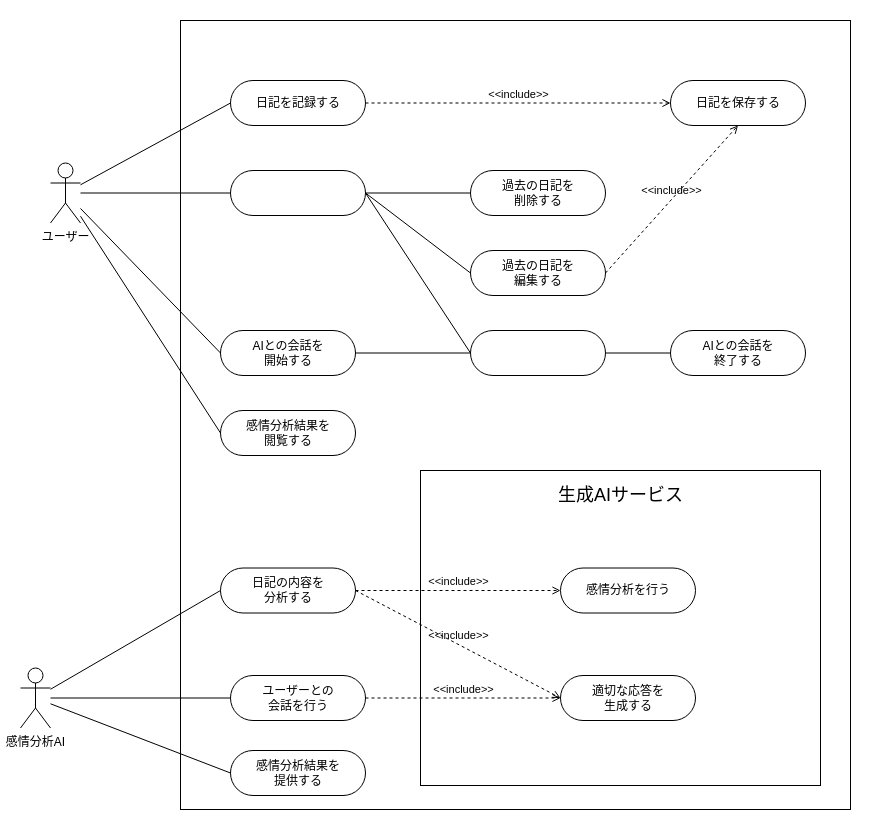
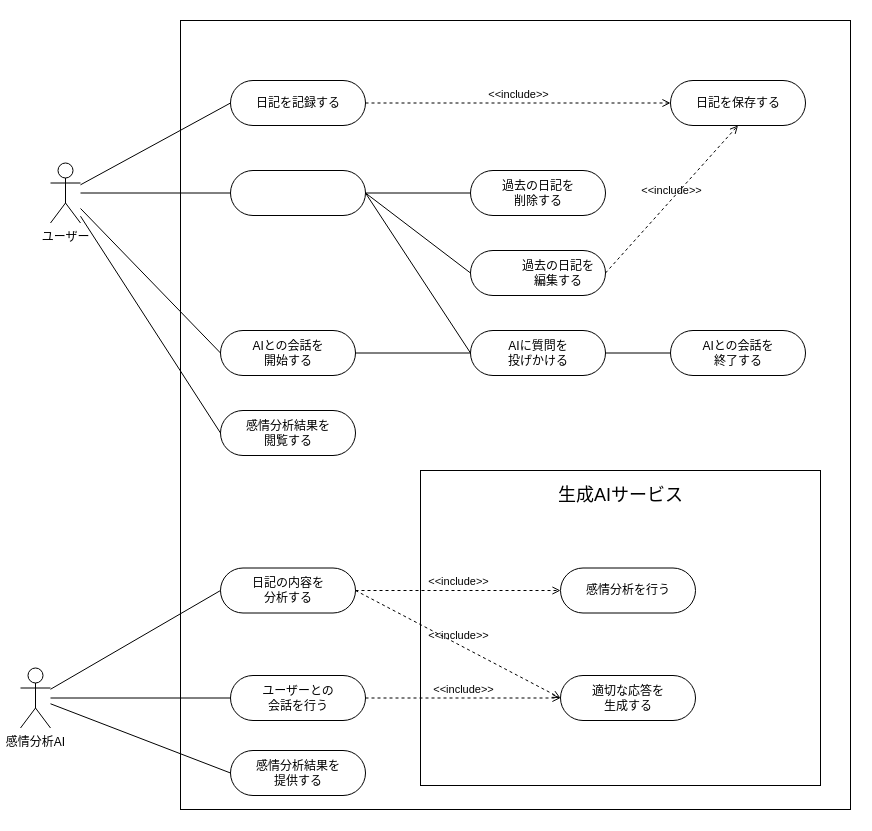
(538, 273) -> (558, 273)
none -> (538, 353)
